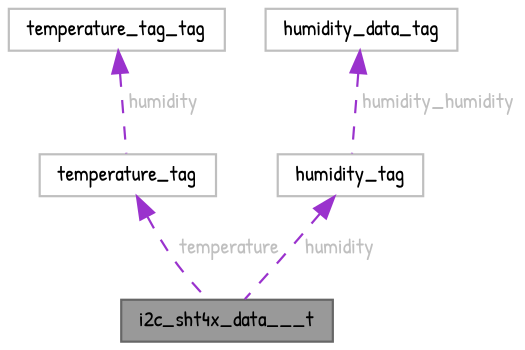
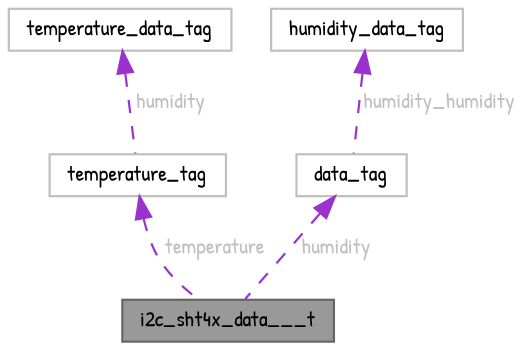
(117, 30) -> (120, 30)
(350, 175) -> (352, 175)
